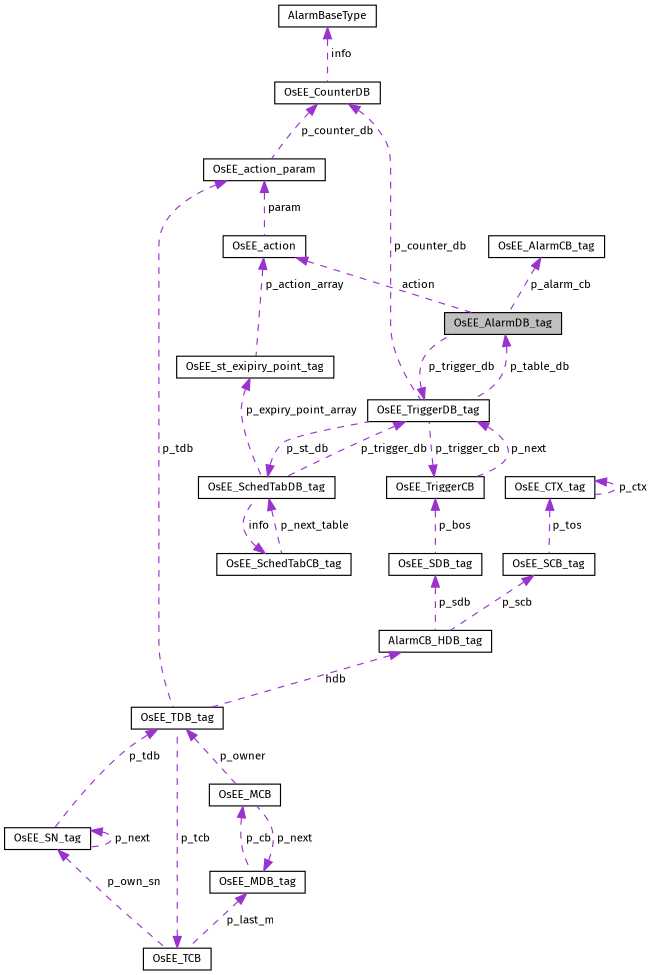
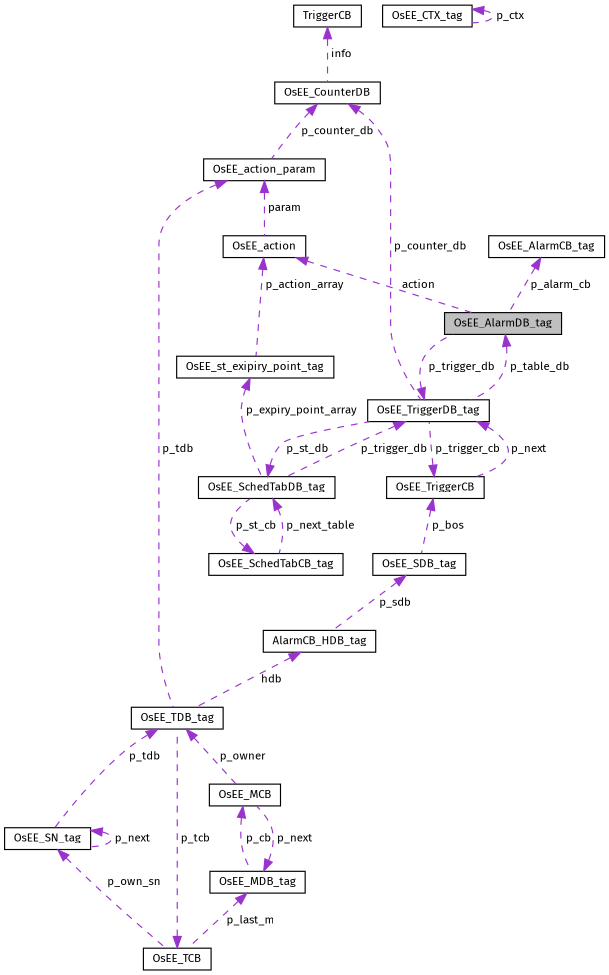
(328, 16) -> (328, 16)
(258, 526) -> (255, 526)
(549, 564) -> none
